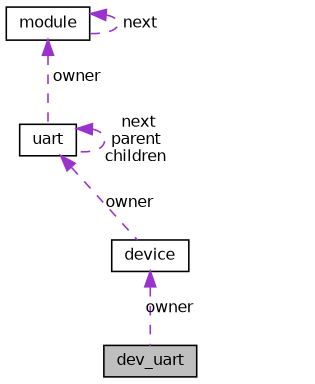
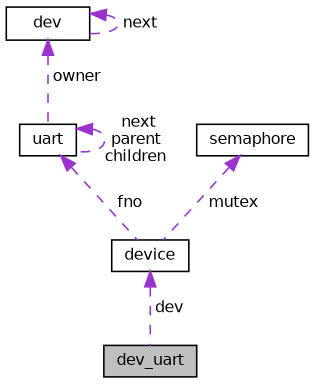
(48, 24) -> (48, 24)
none -> (253, 140)
(127, 203) -> (127, 203)
(168, 308) -> (168, 308)
